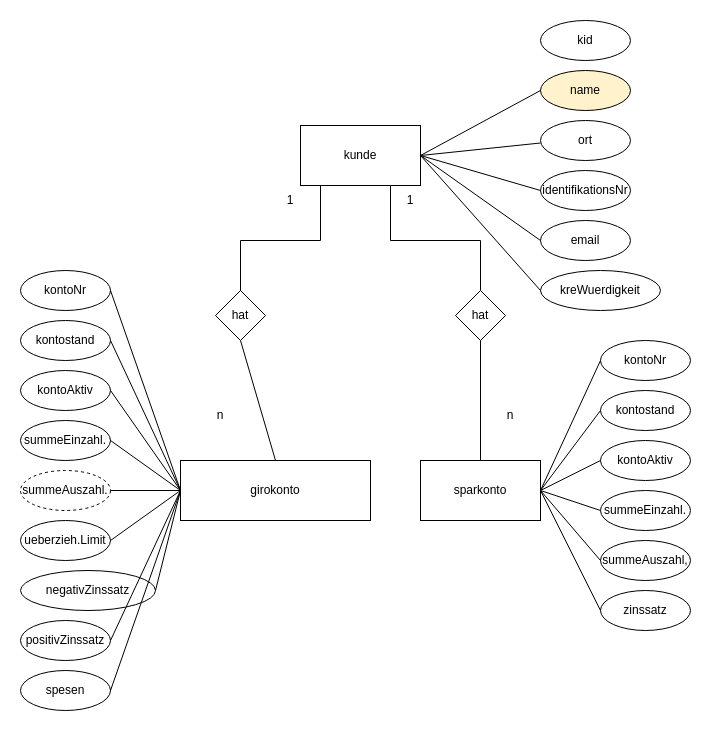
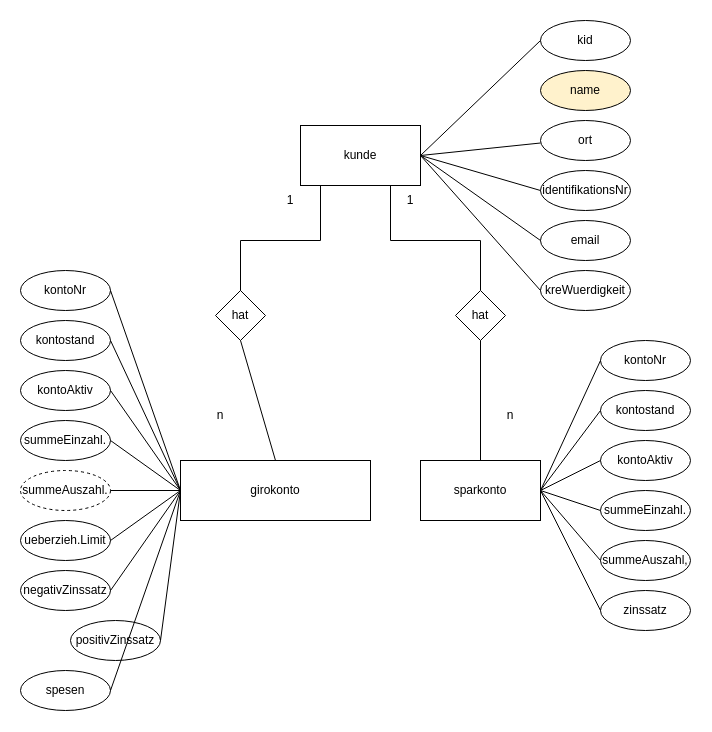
none -> (483, 96)
(482, 122) -> none
(601, 291) -> (586, 291)
(88, 591) -> (66, 591)
(66, 641) -> (116, 641)
